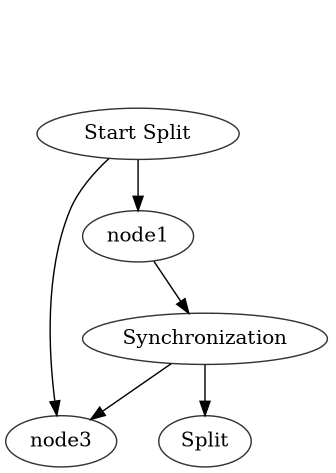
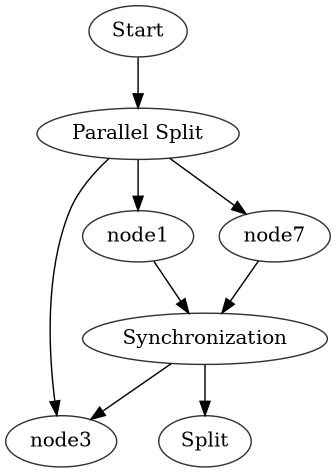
none -> (138, 31)
(138, 134) -> (138, 134)
none -> (275, 236)
